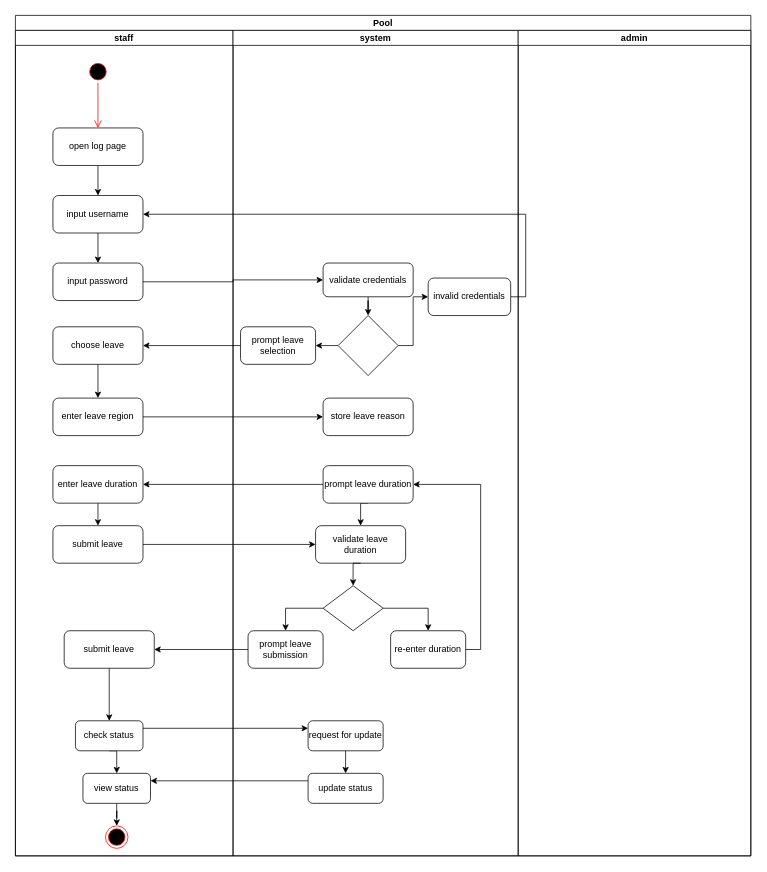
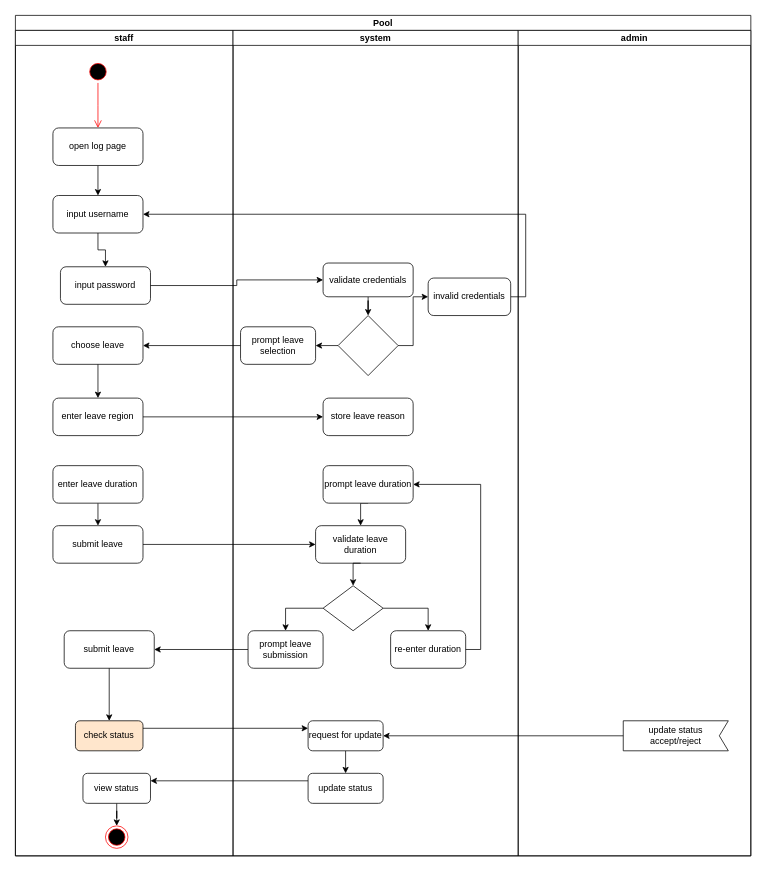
(98, 282) -> (105, 285)
(236, 484) -> none
(109, 735) -> (109, 735)
none -> (506, 735)
none -> (675, 735)
(117, 758) -> none
